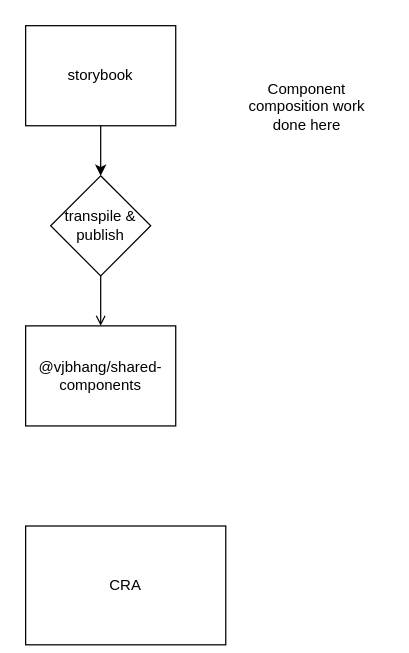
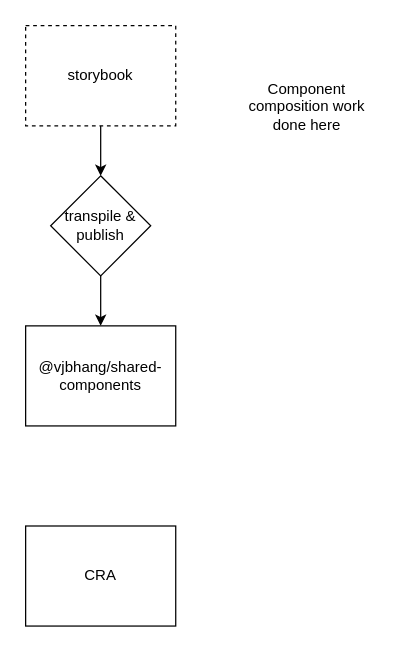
(101, 76) -> (101, 76)
(101, 318) -> (101, 316)
(126, 585) -> (101, 576)
